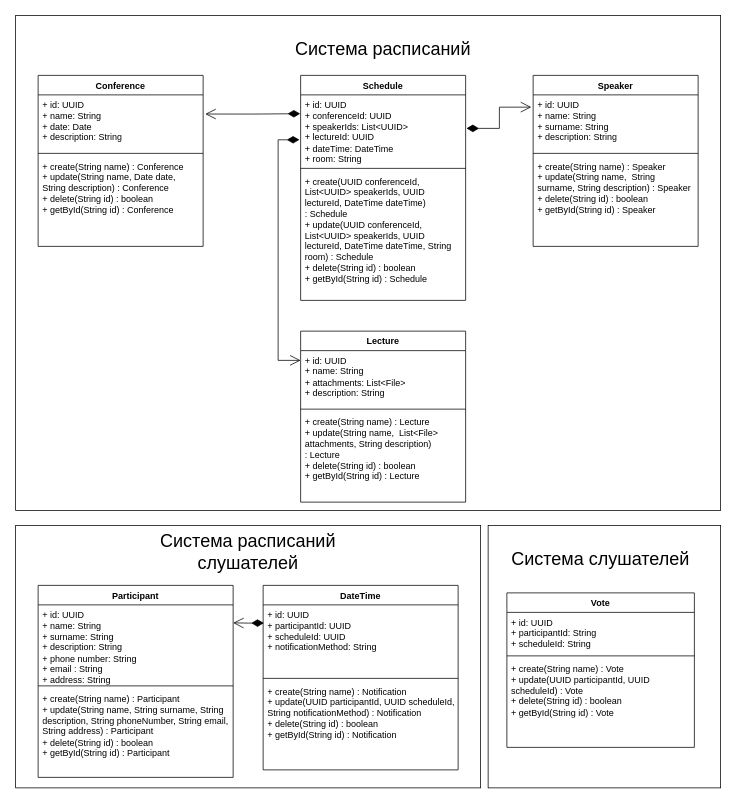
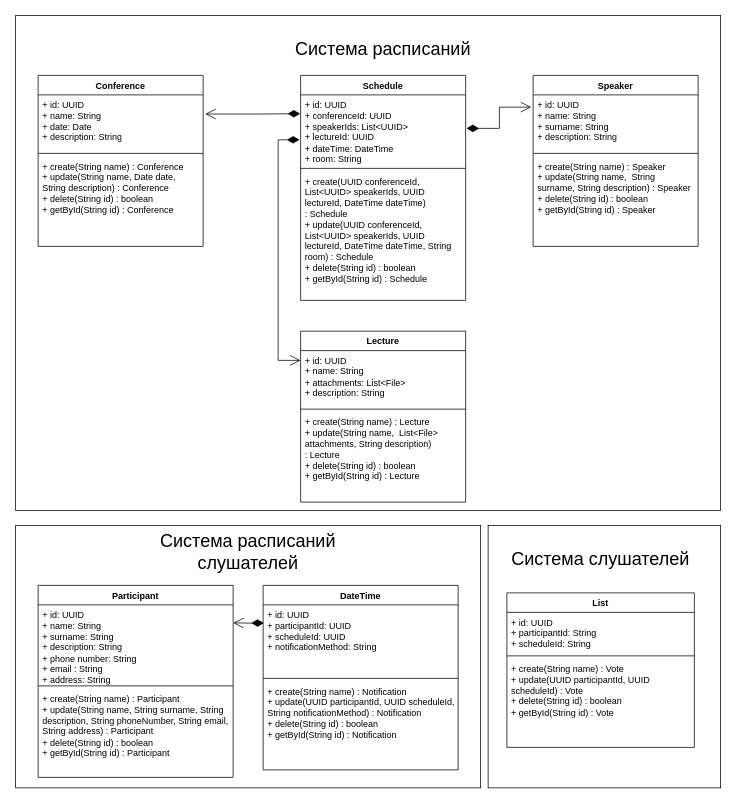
(600, 604) -> (600, 604)
